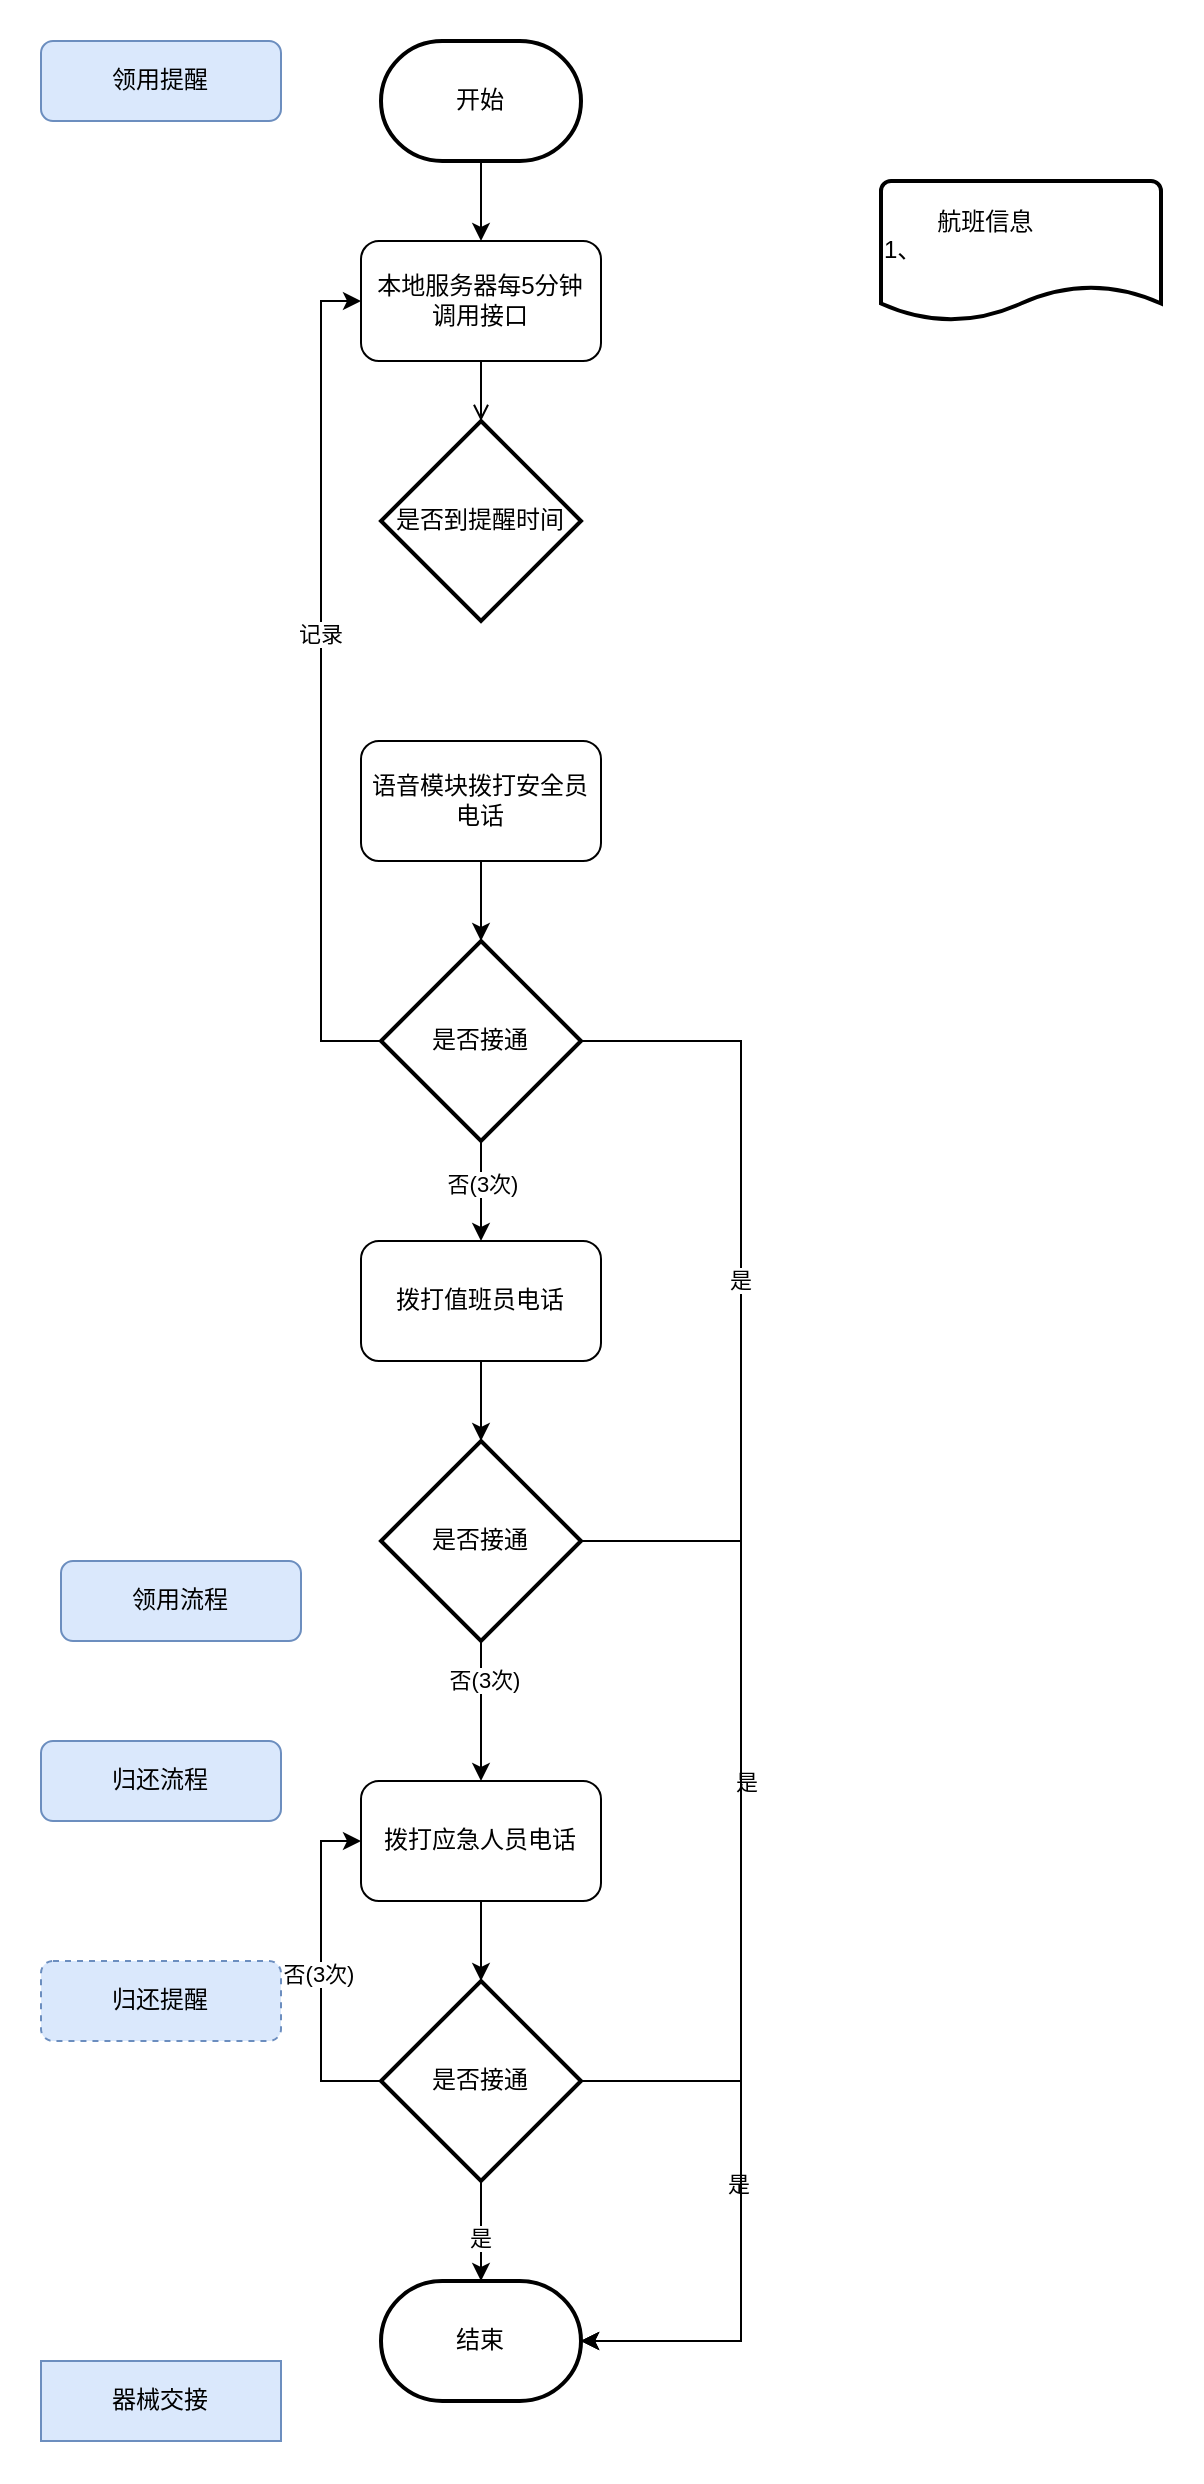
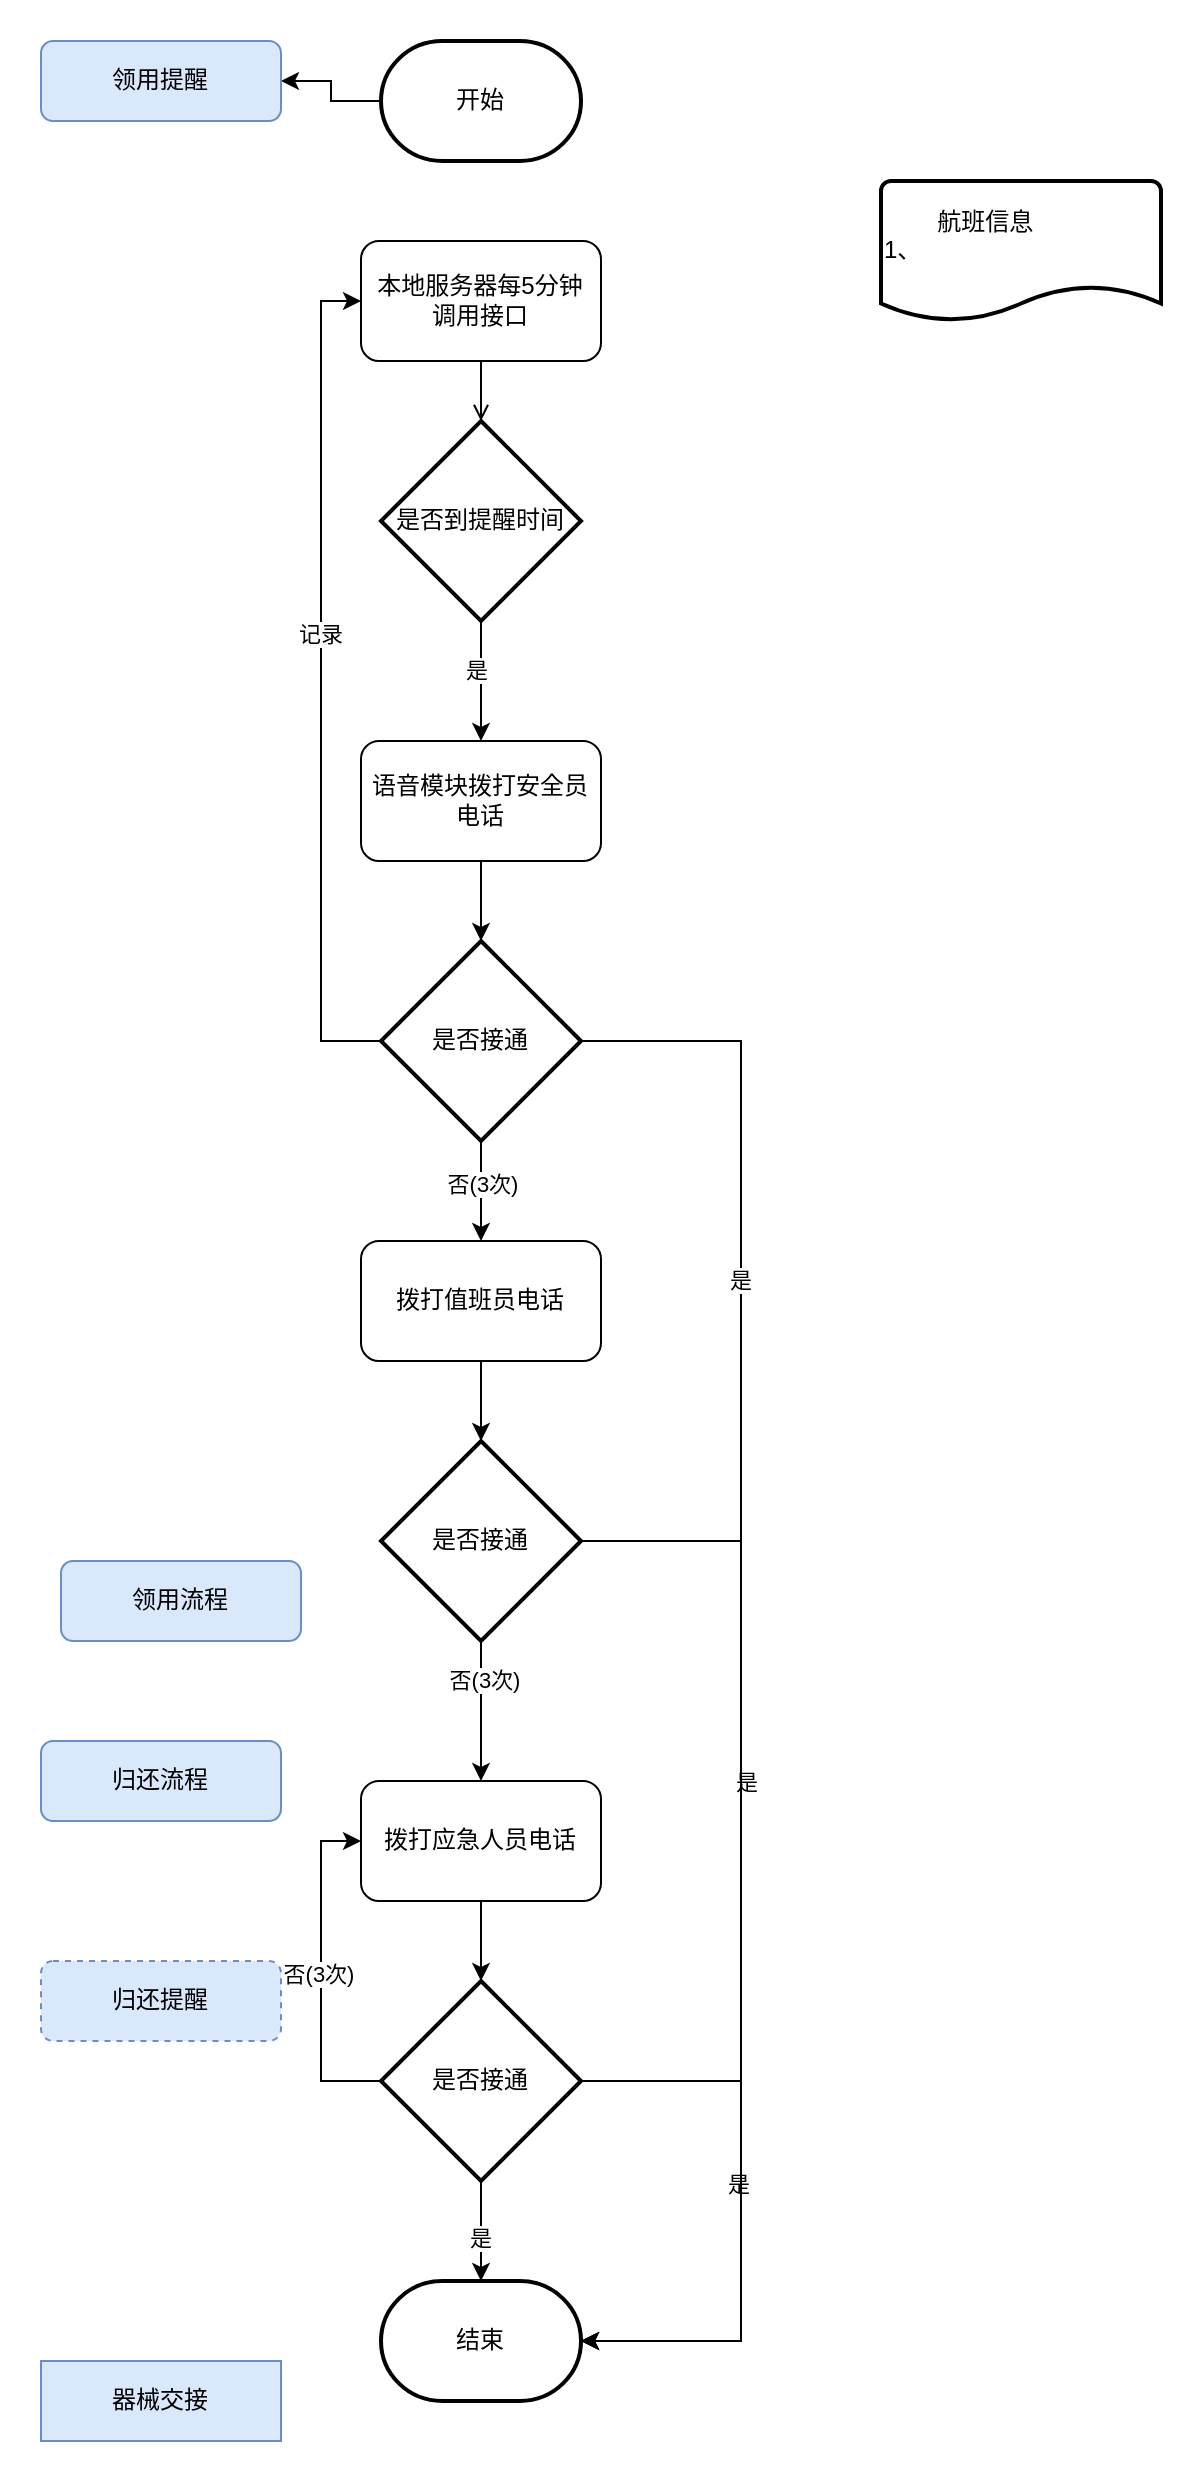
(481, 194) -> (331, 97)
none -> (481, 674)
